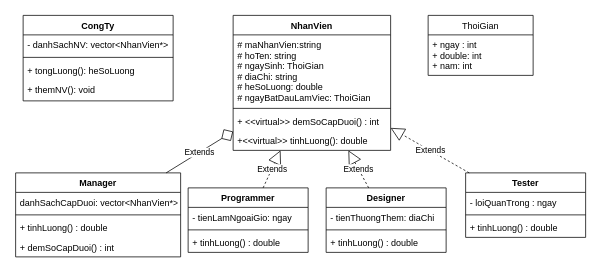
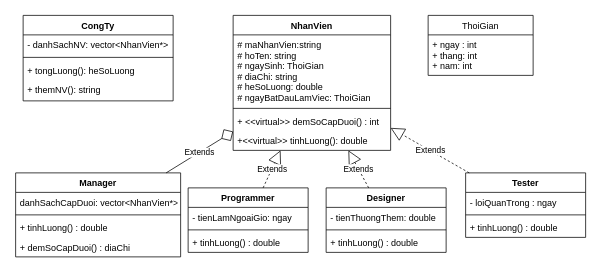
(456, 45) -> (456, 45)
(63, 90) -> (68, 90)
(383, 218) -> (385, 218)
(68, 248) -> (74, 248)
